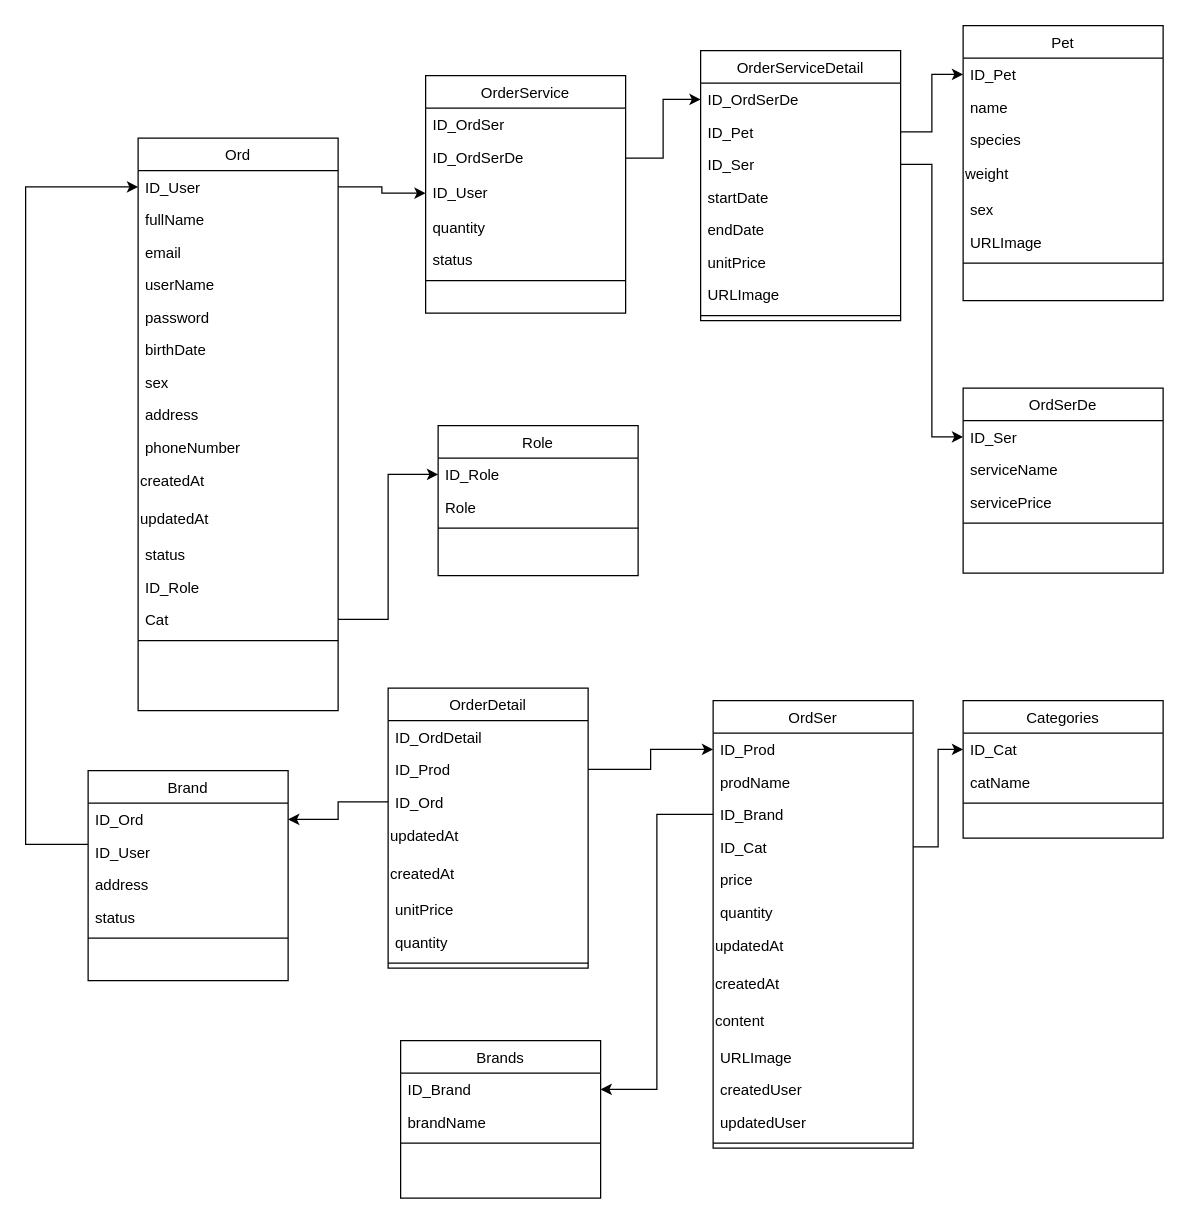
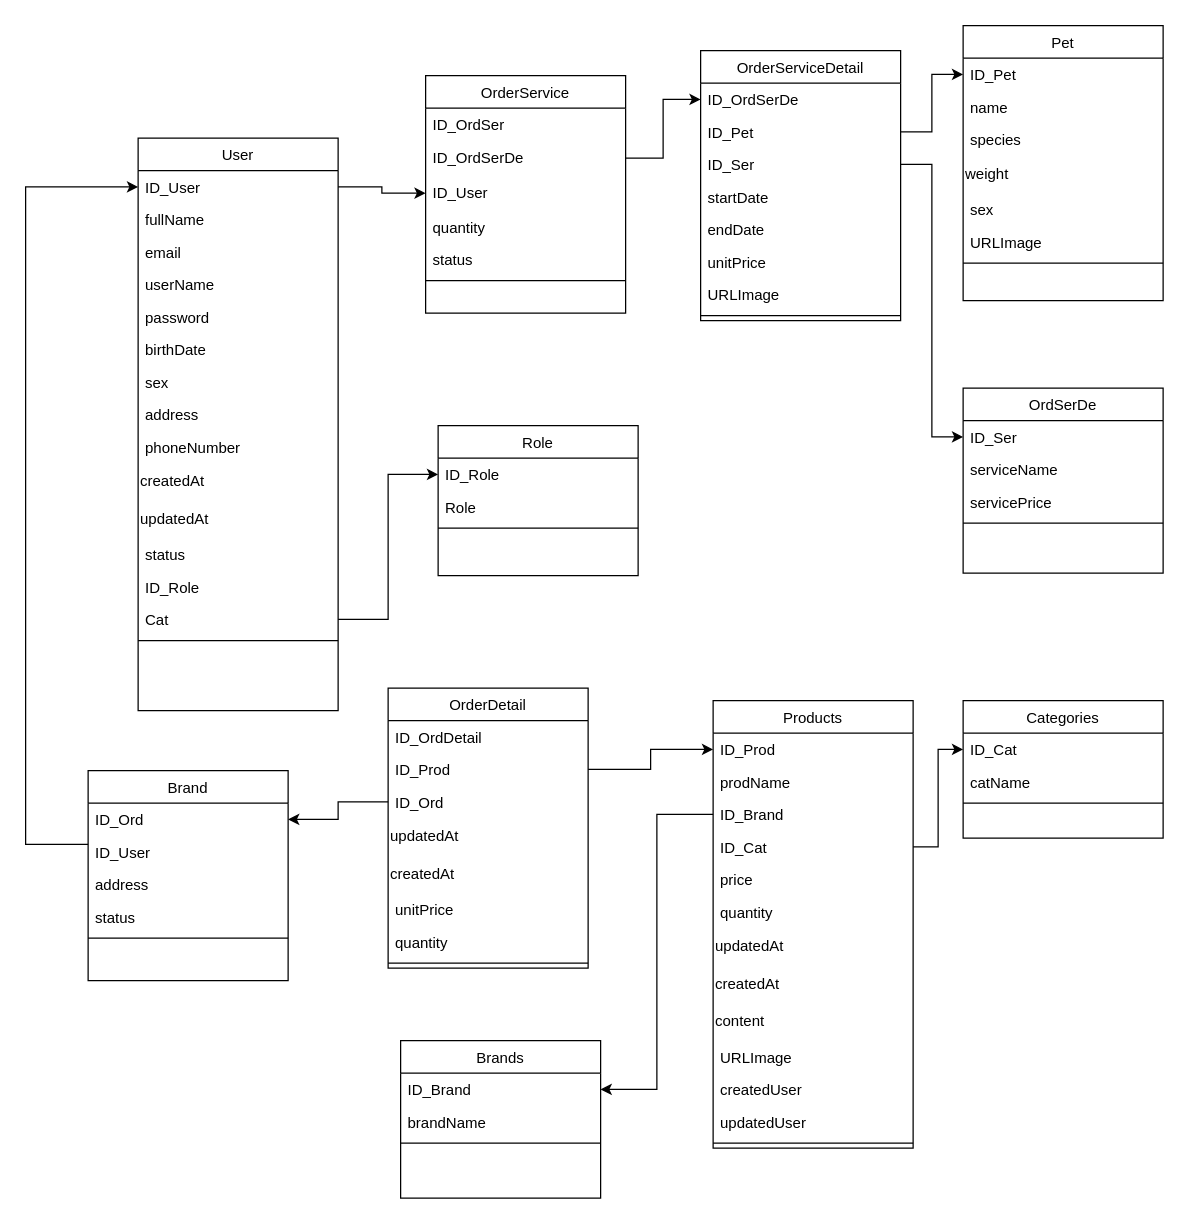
(238, 155) -> (238, 155)
(813, 718) -> (813, 718)
